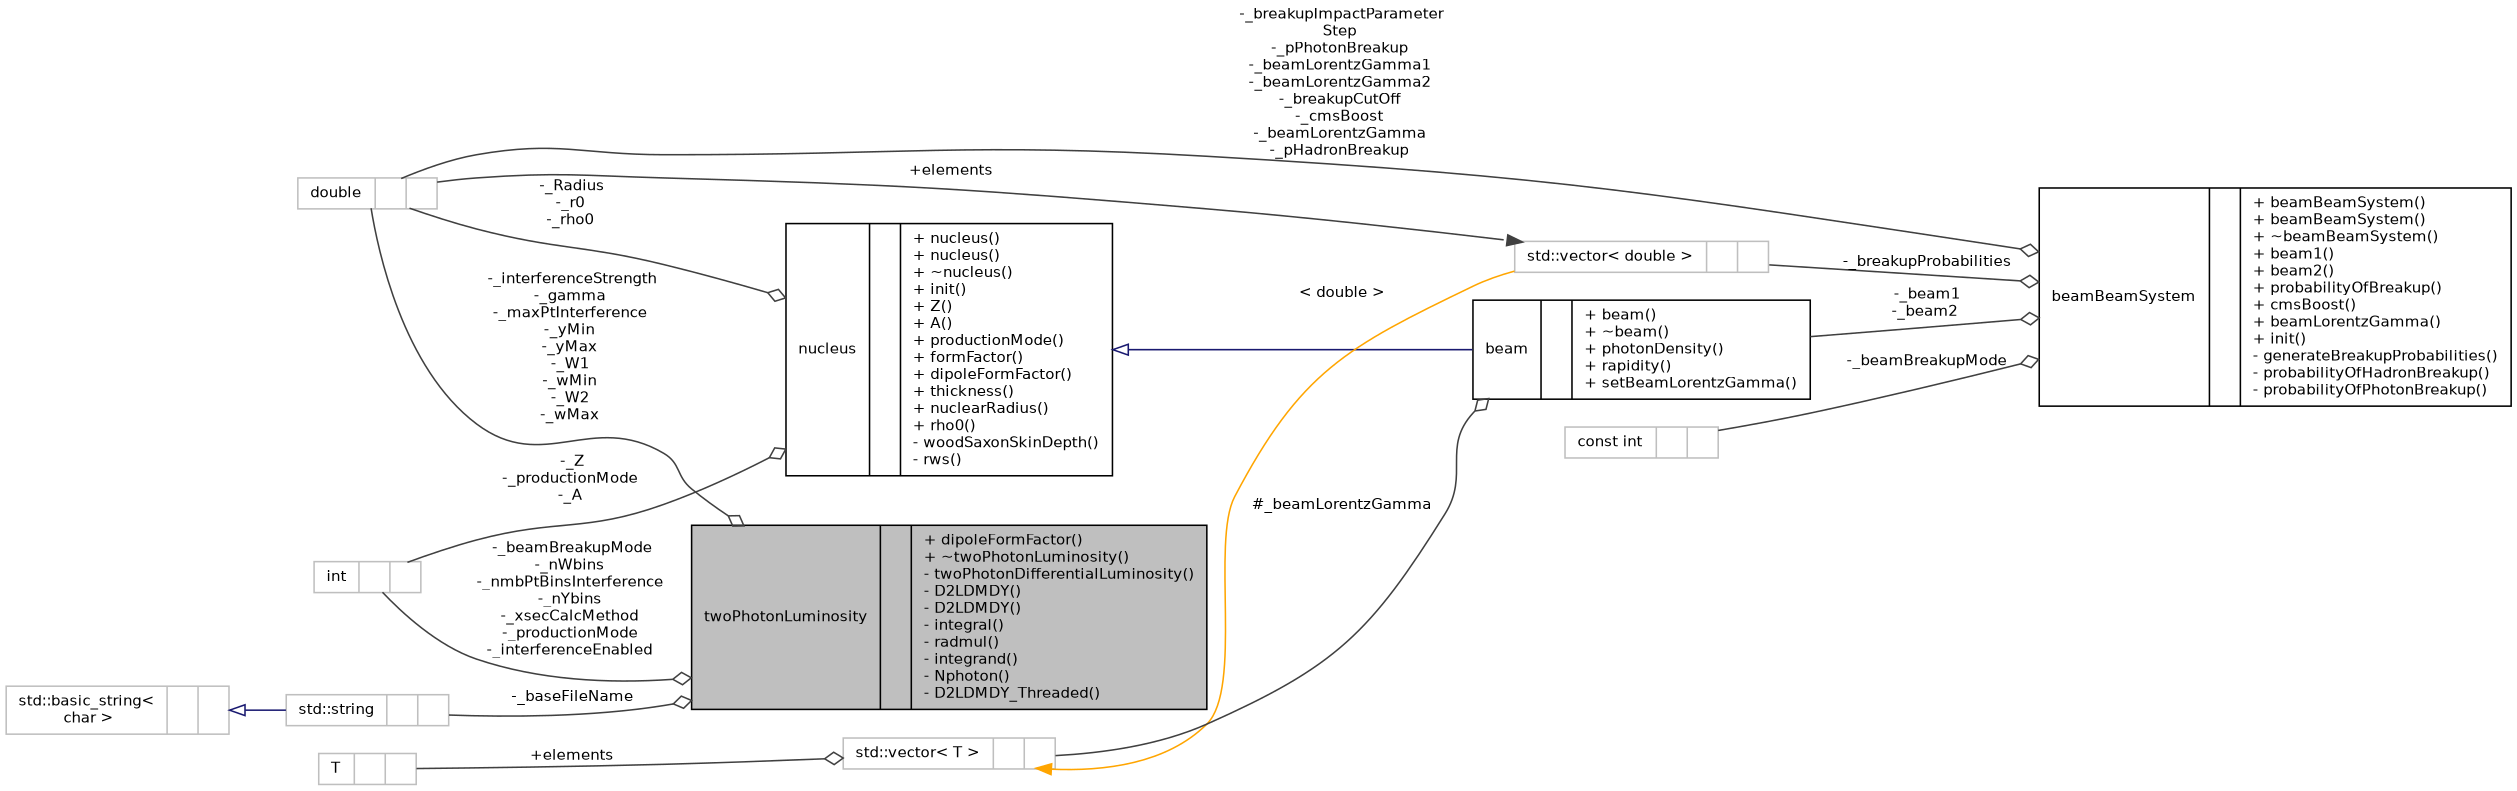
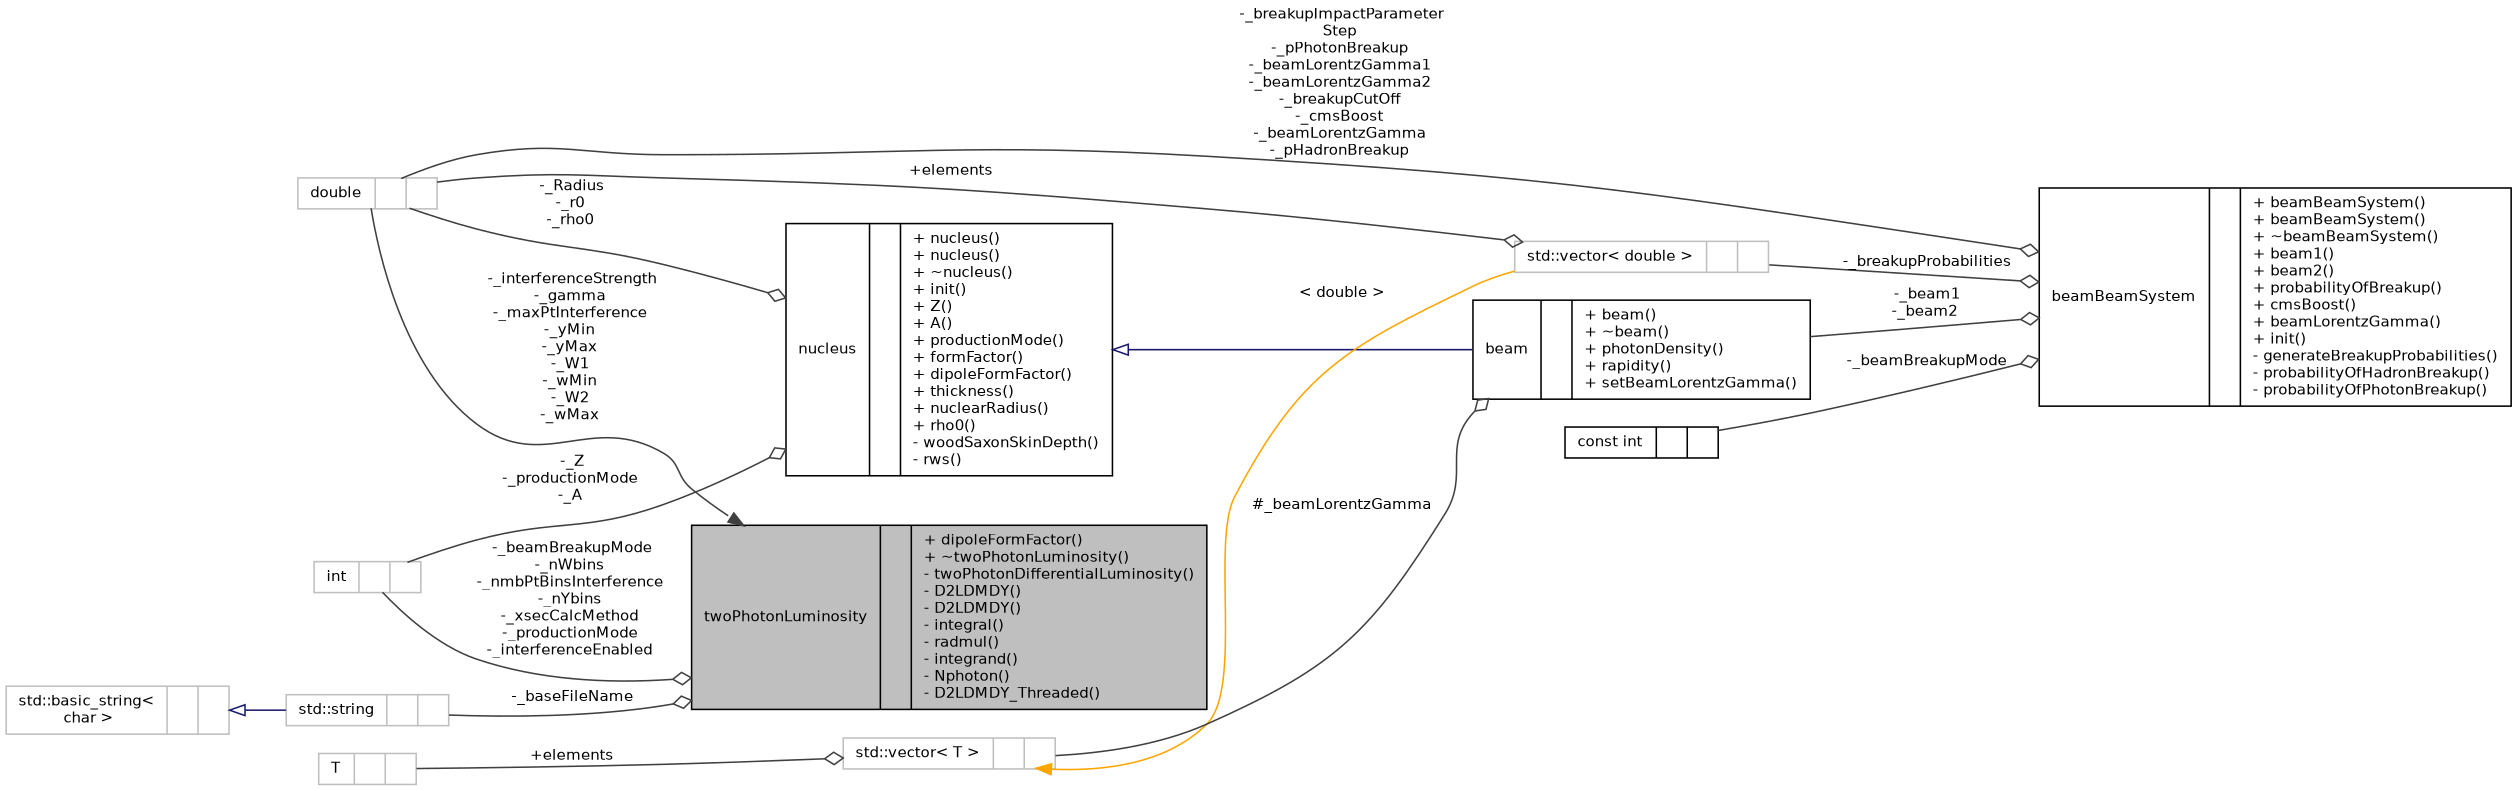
(971, 191) -> (971, 191)
(494, 434) -> (494, 434)
(1642, 443) -> (1642, 443)
